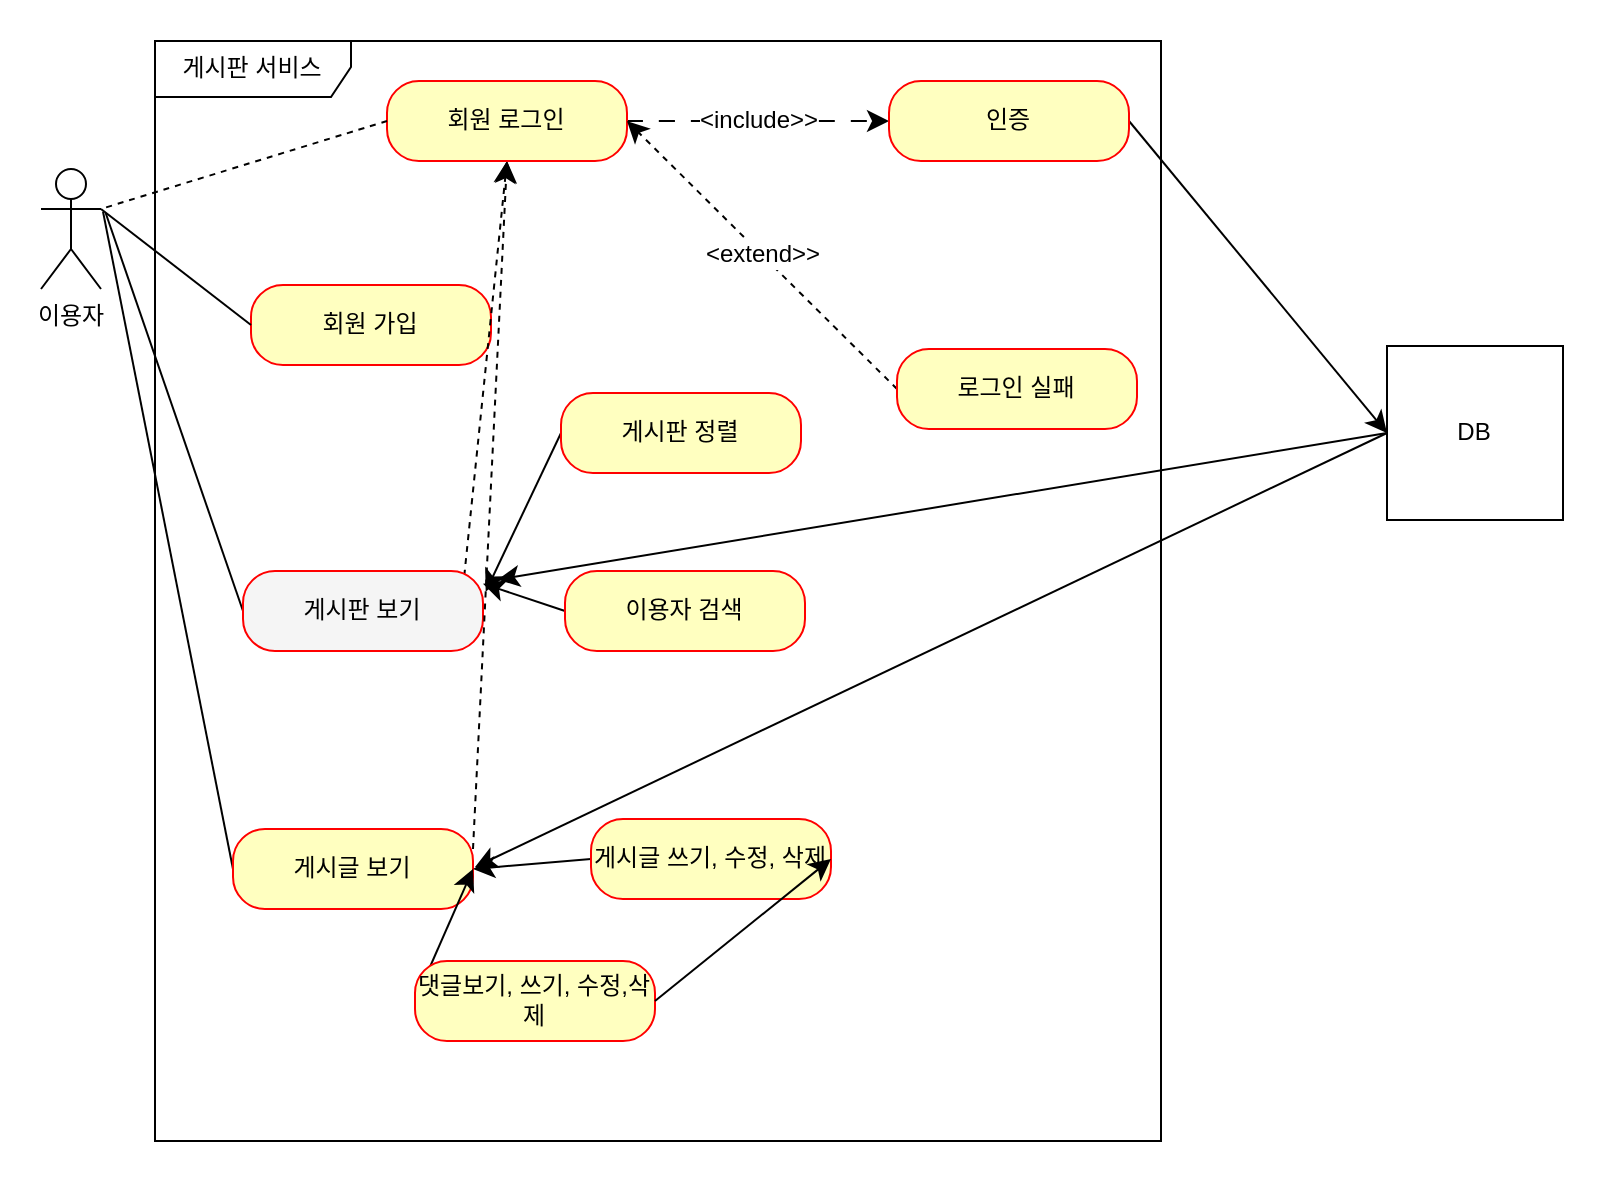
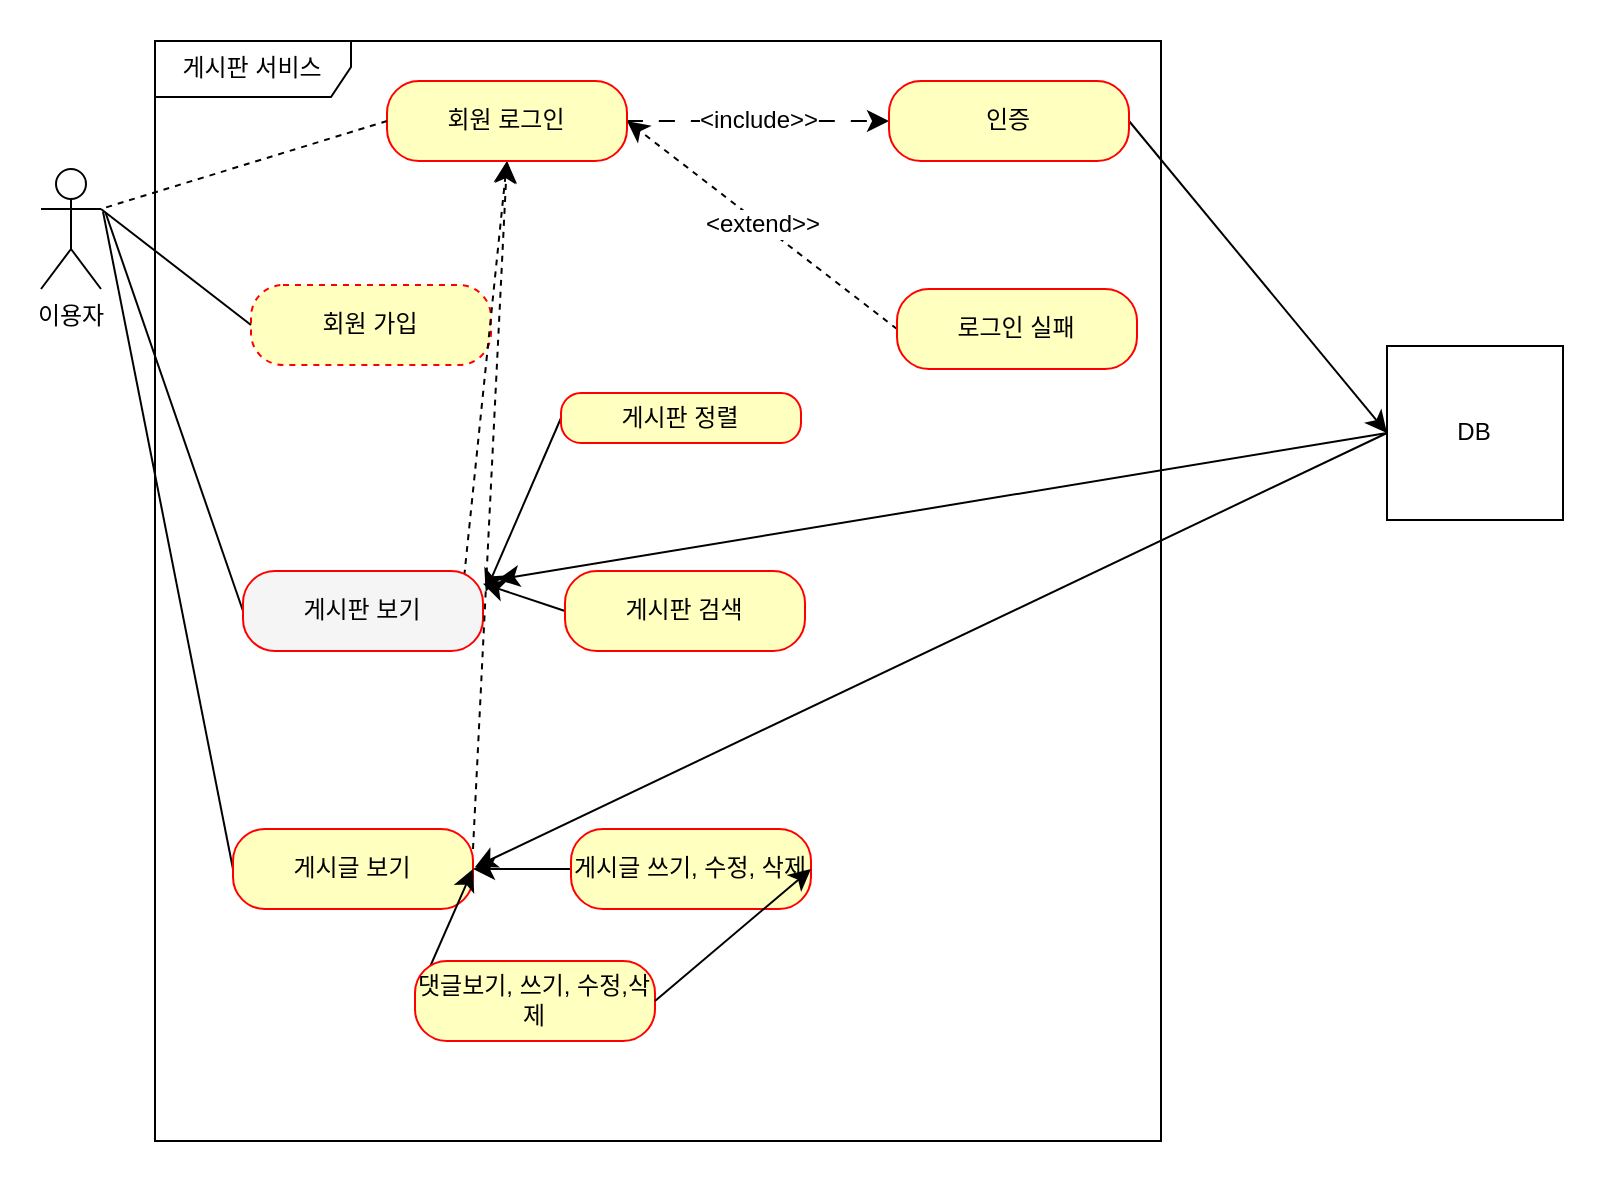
(371, 325) -> (371, 325)
(1017, 389) -> (1017, 329)
(681, 433) -> (681, 418)
(685, 611) -> (685, 611)
(711, 859) -> (691, 869)
